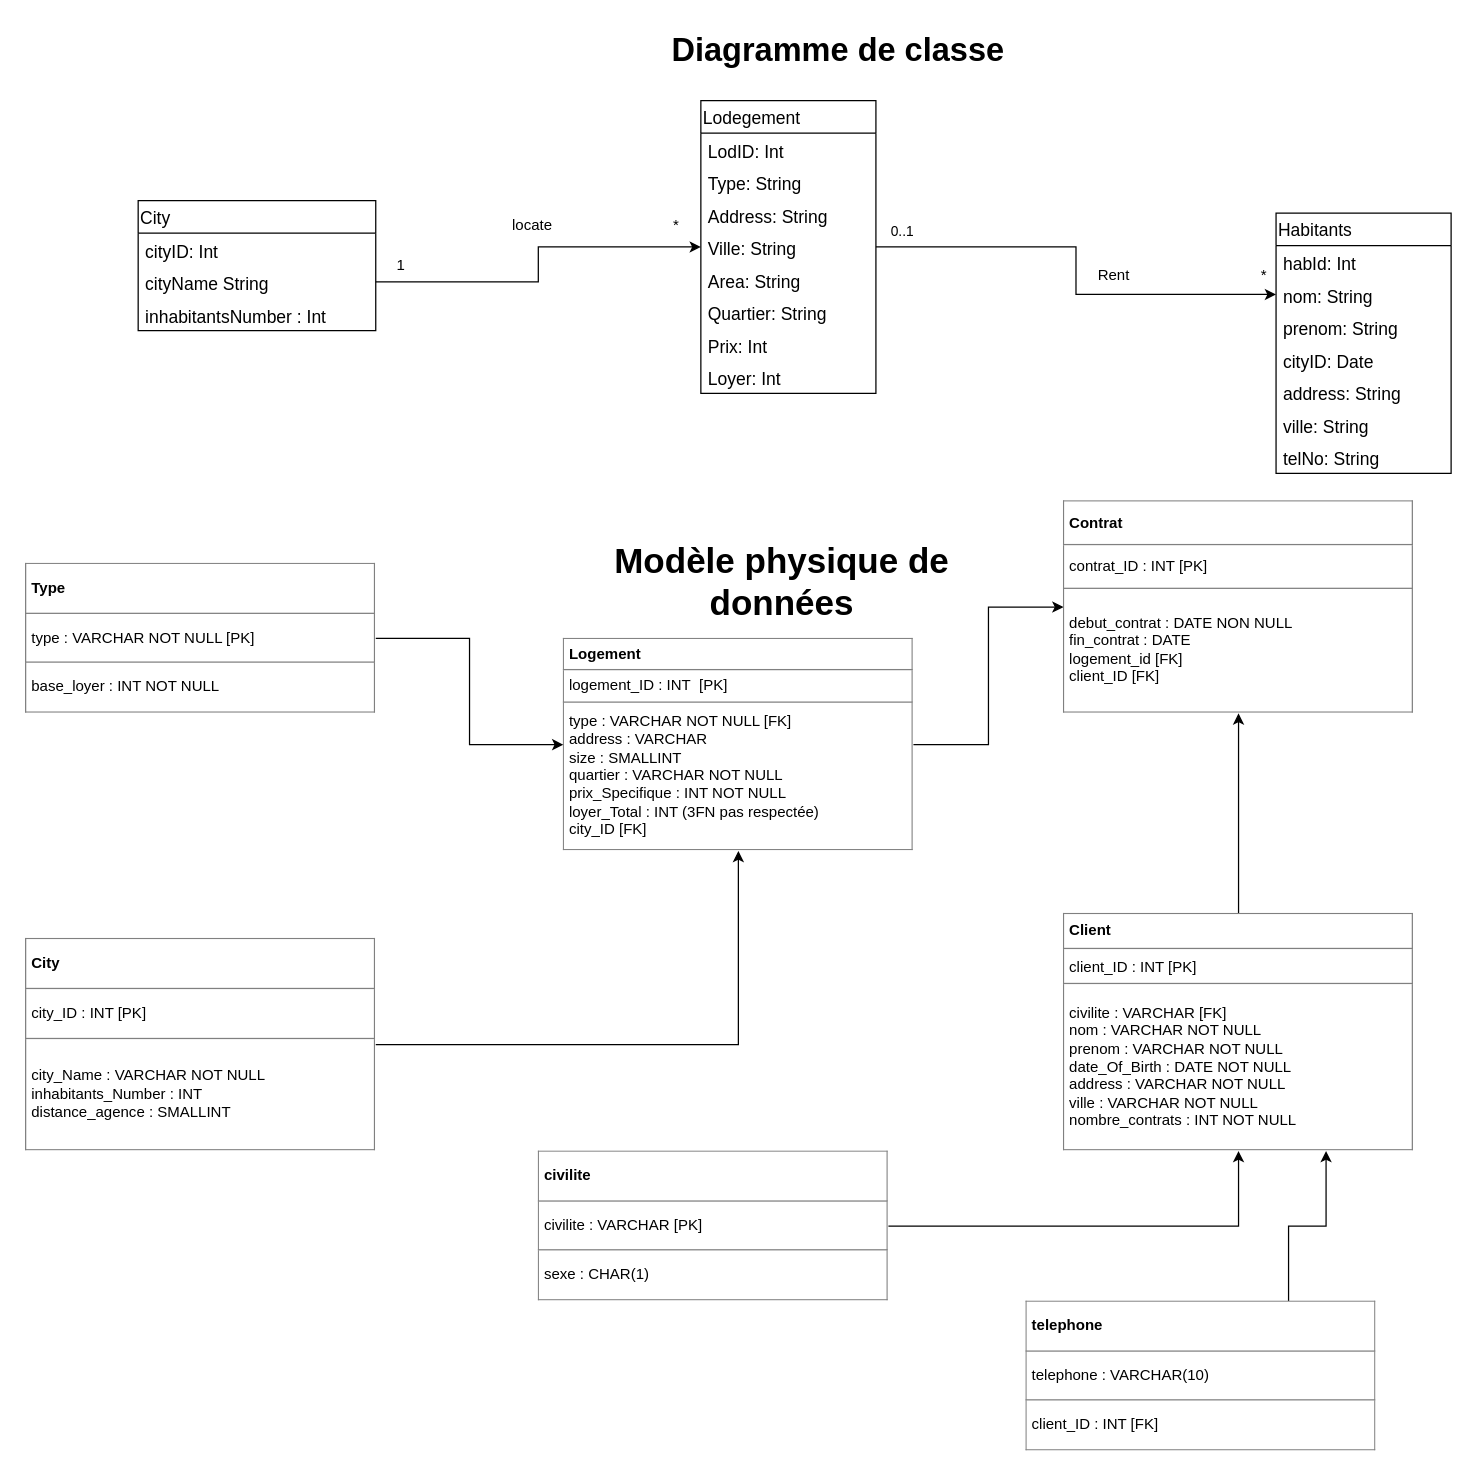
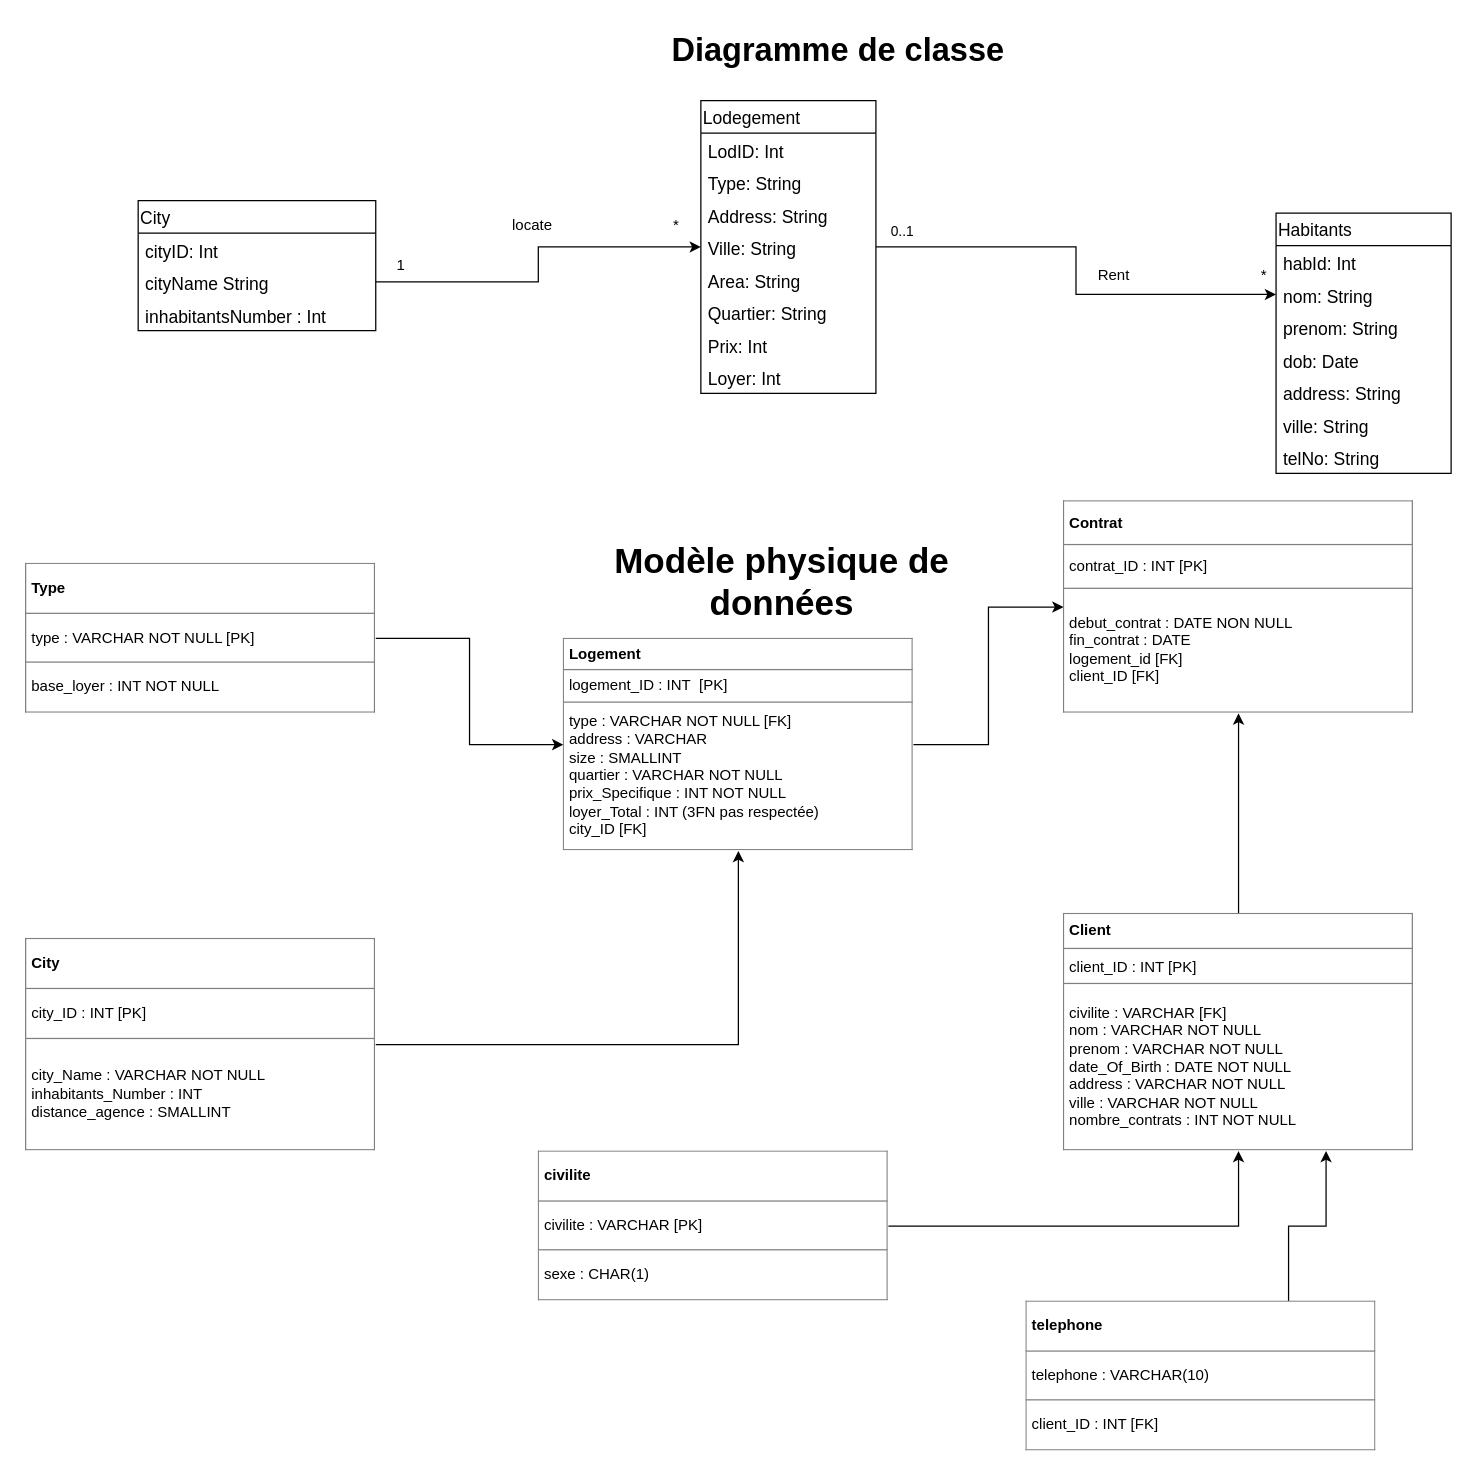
(1334, 362) -> (1322, 362)
